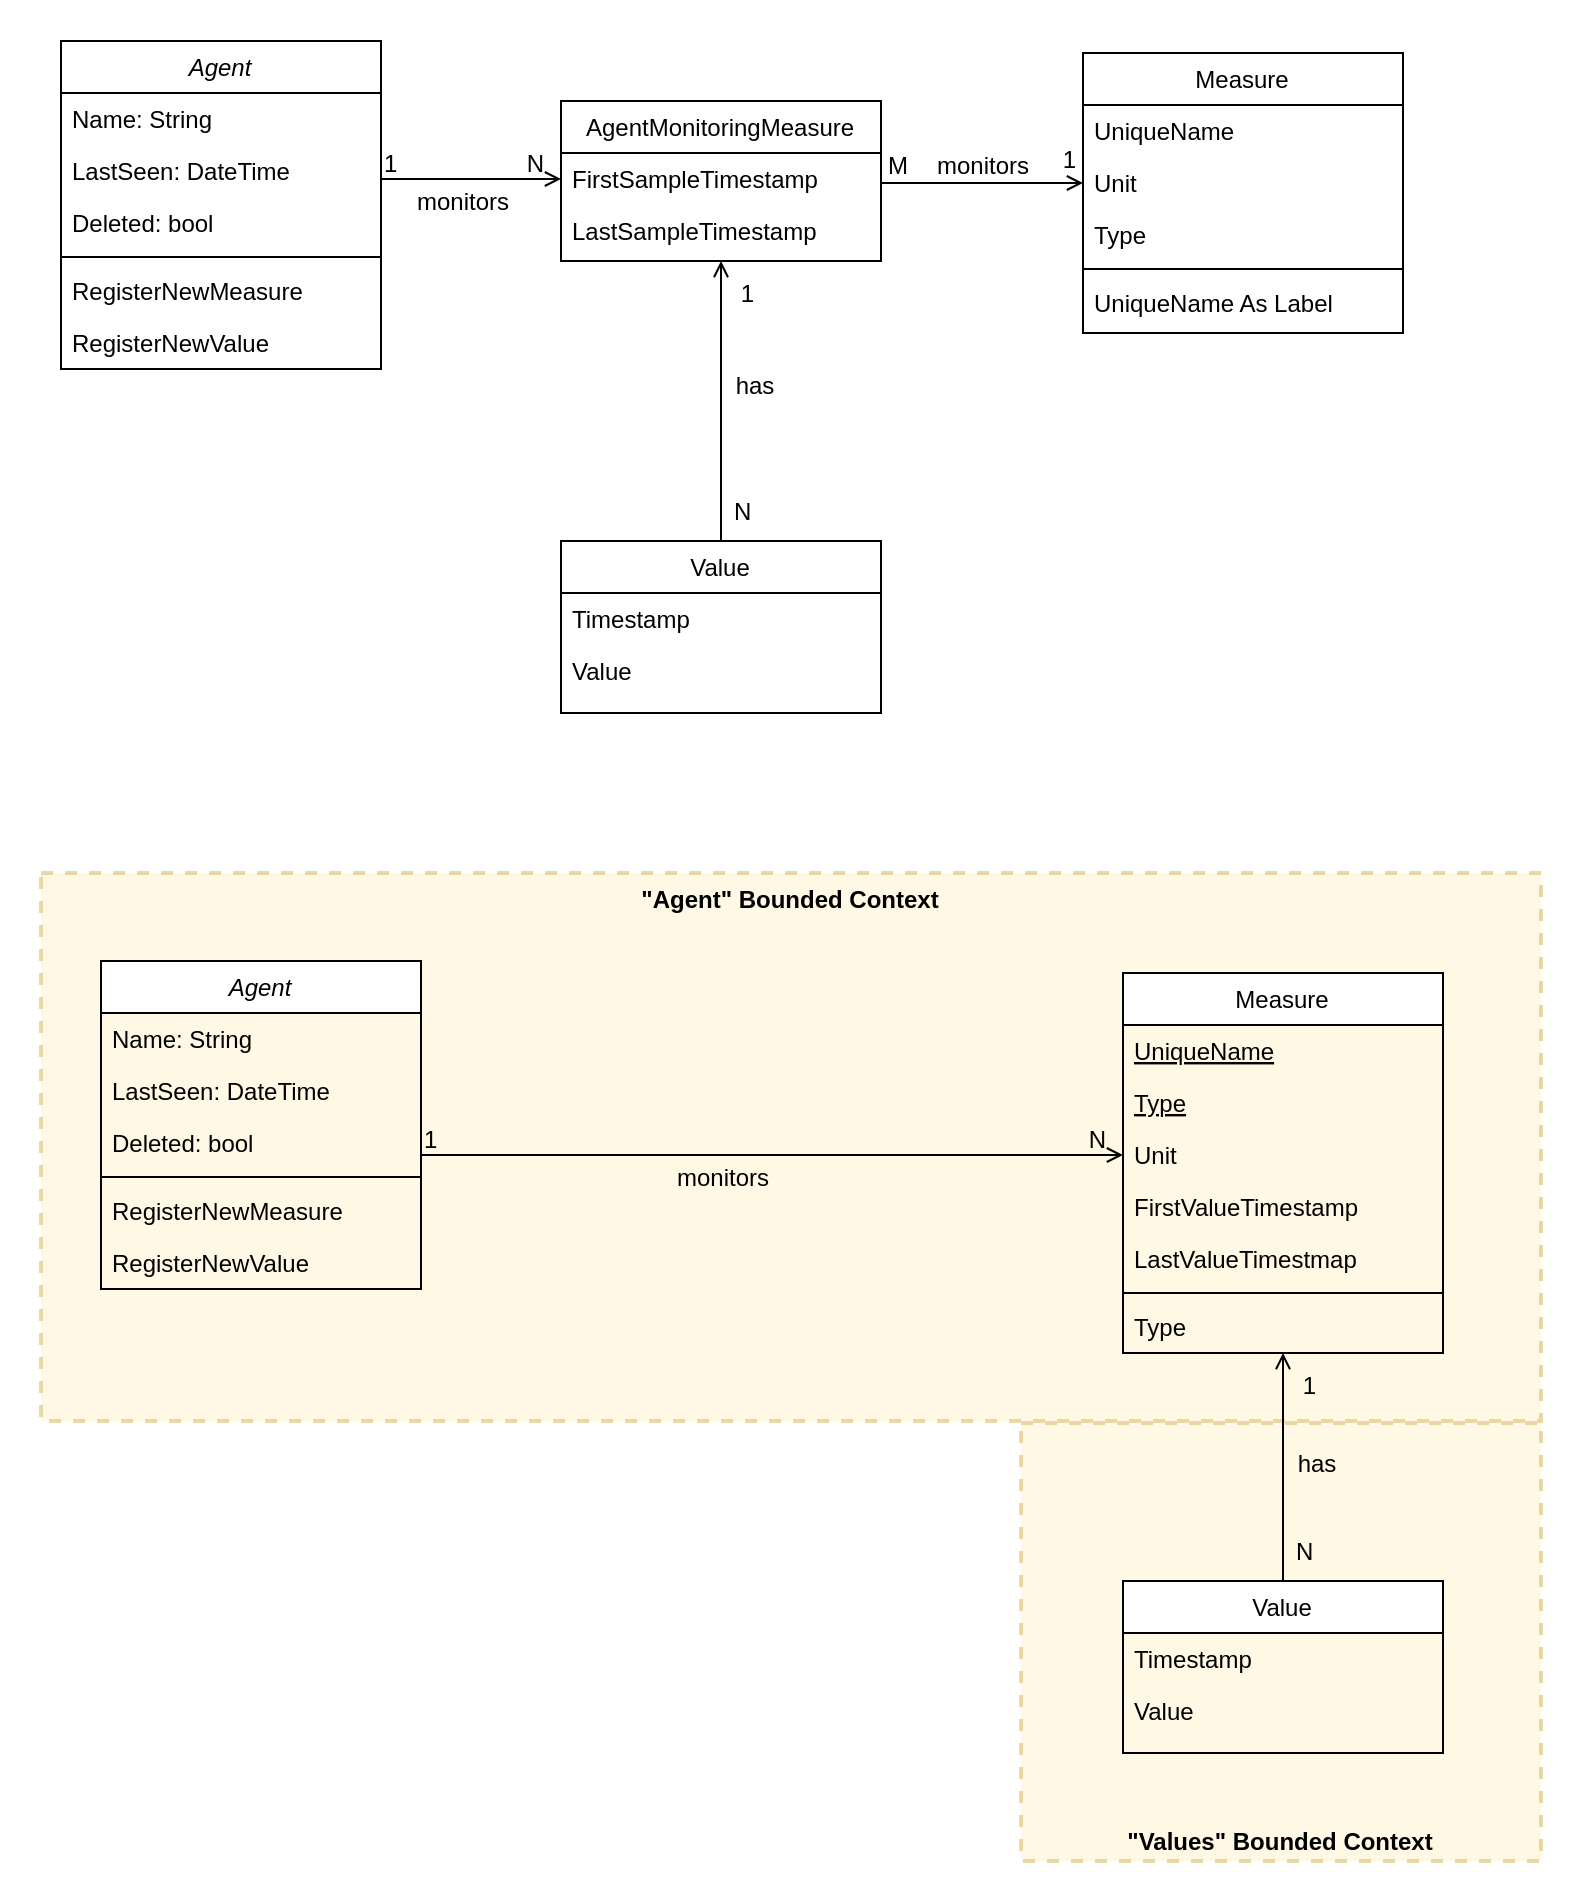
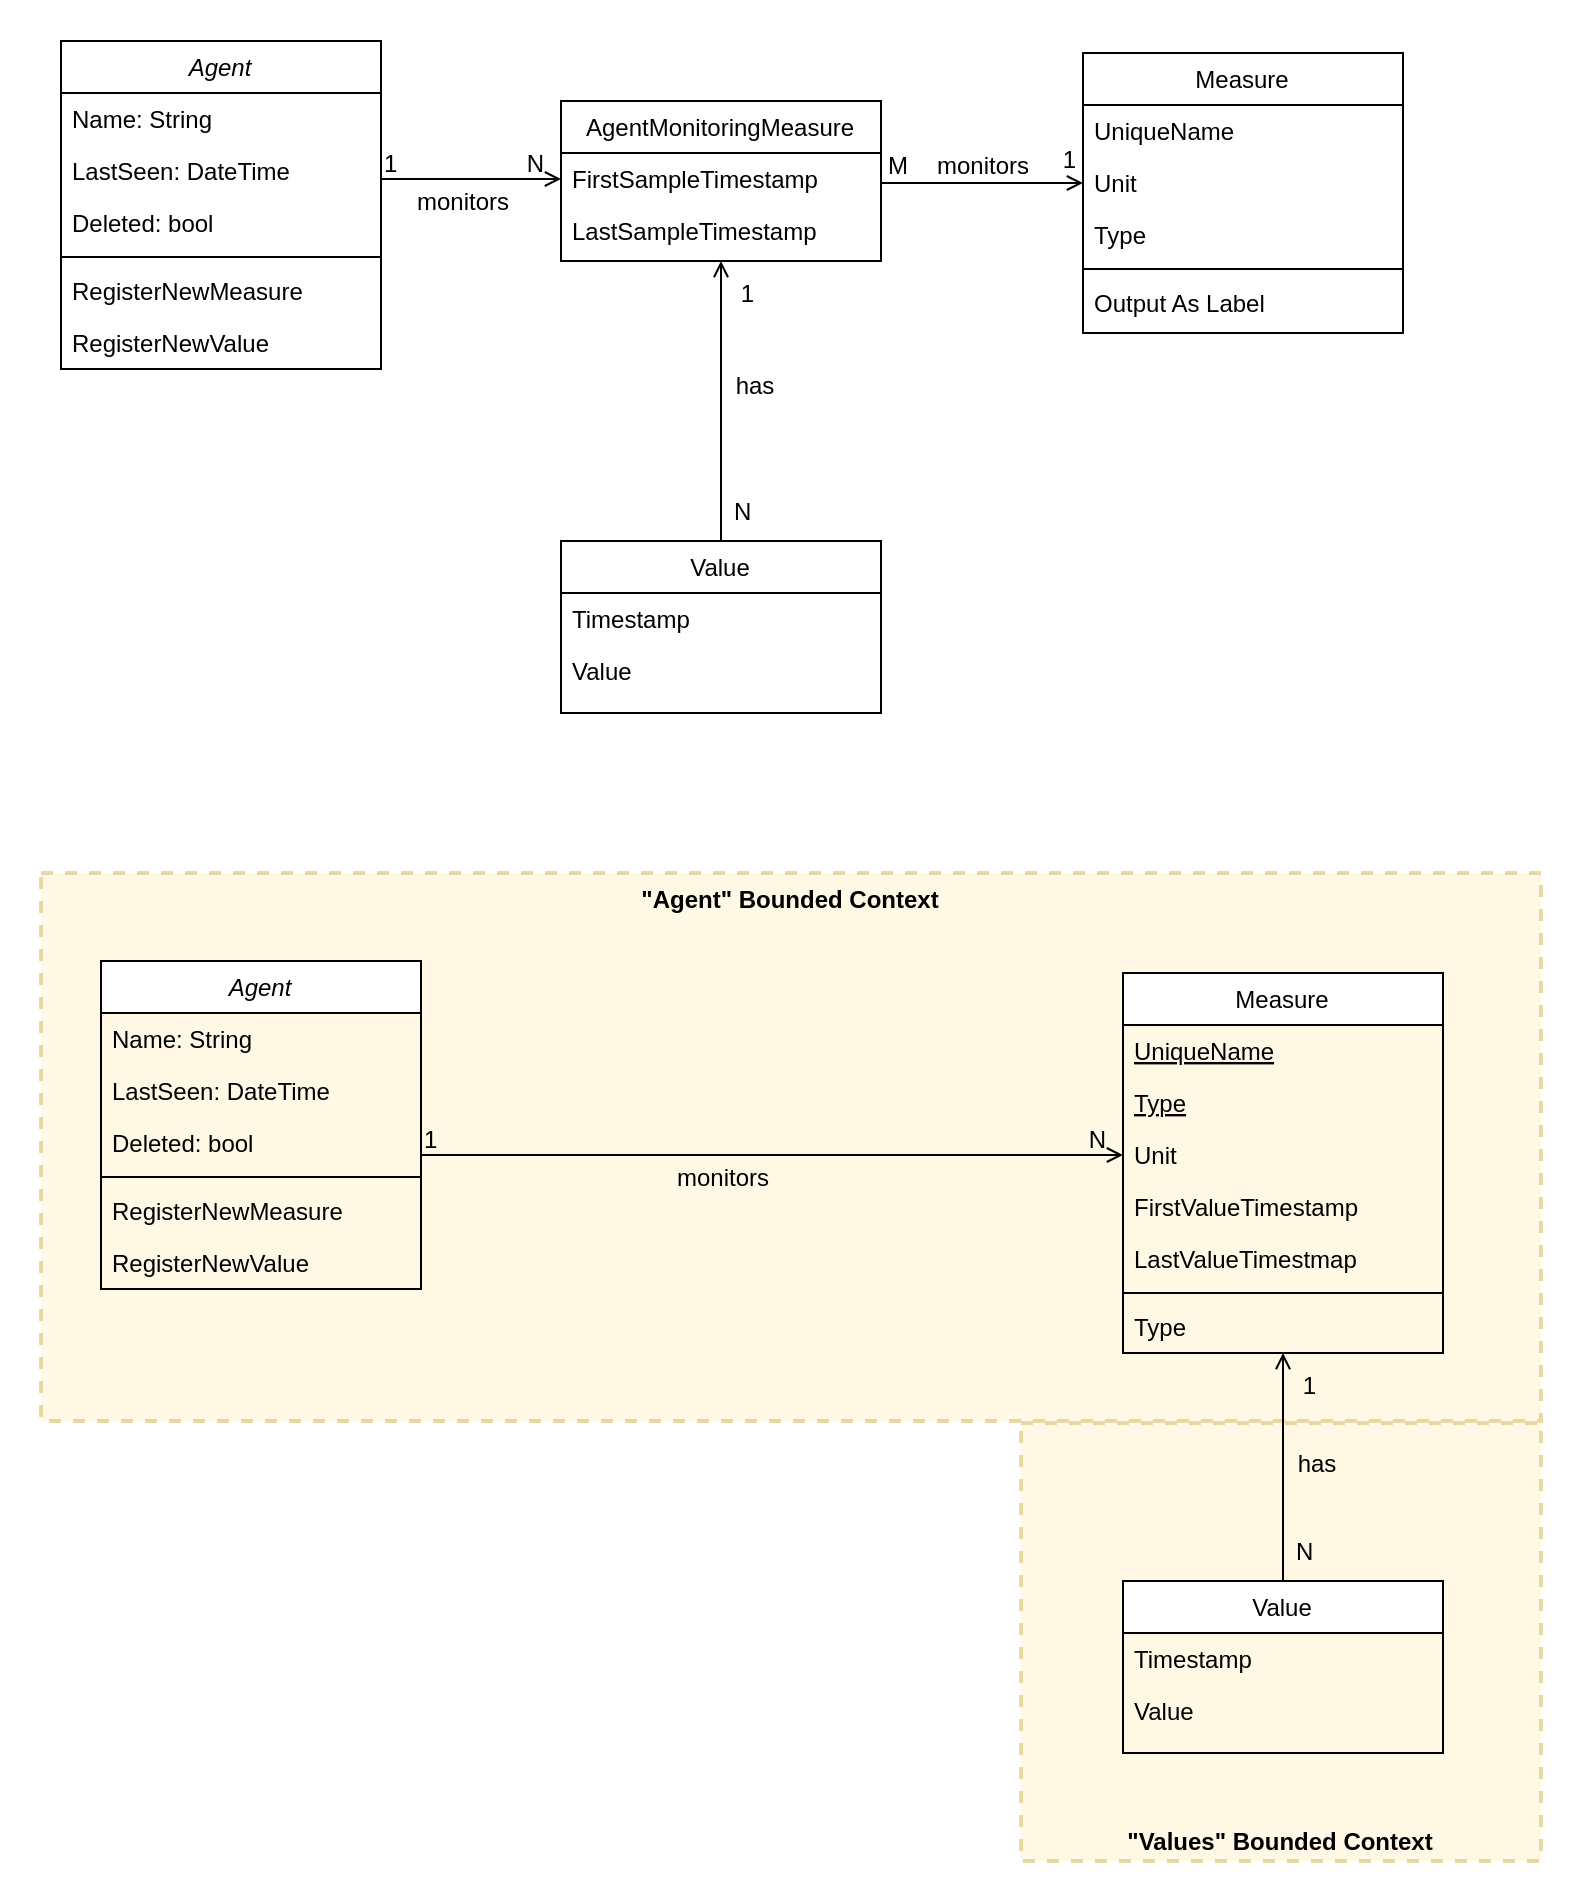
(1209, 304) -> (1185, 304)
